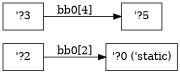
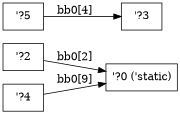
(79, 17) -> (79, 17)
none -> (23, 98)
